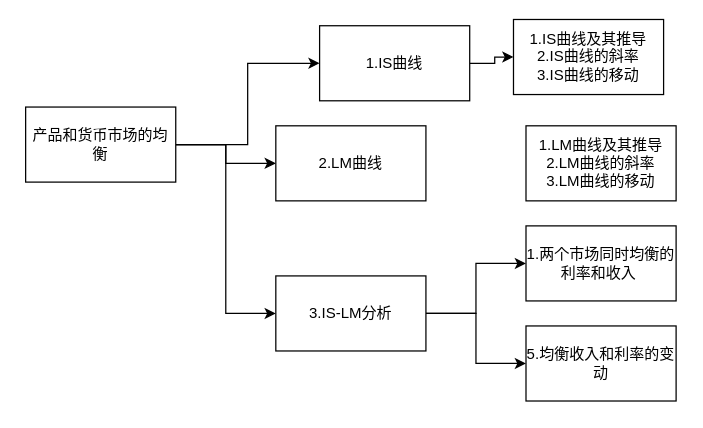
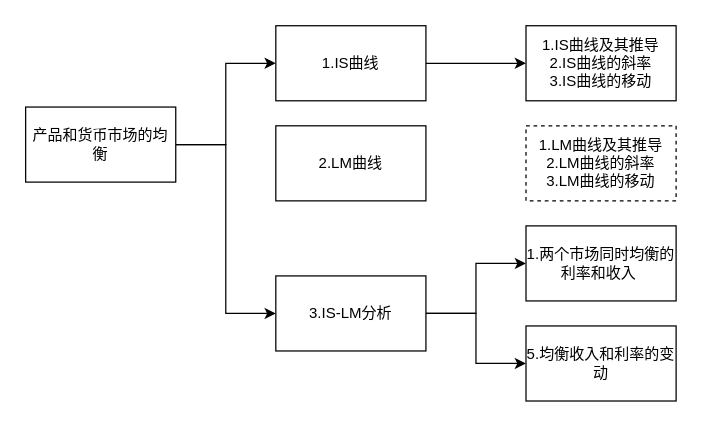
(588, 57) -> (601, 63)
(394, 63) -> (351, 63)
(248, 163) -> none
(601, 163) -> (601, 163)
